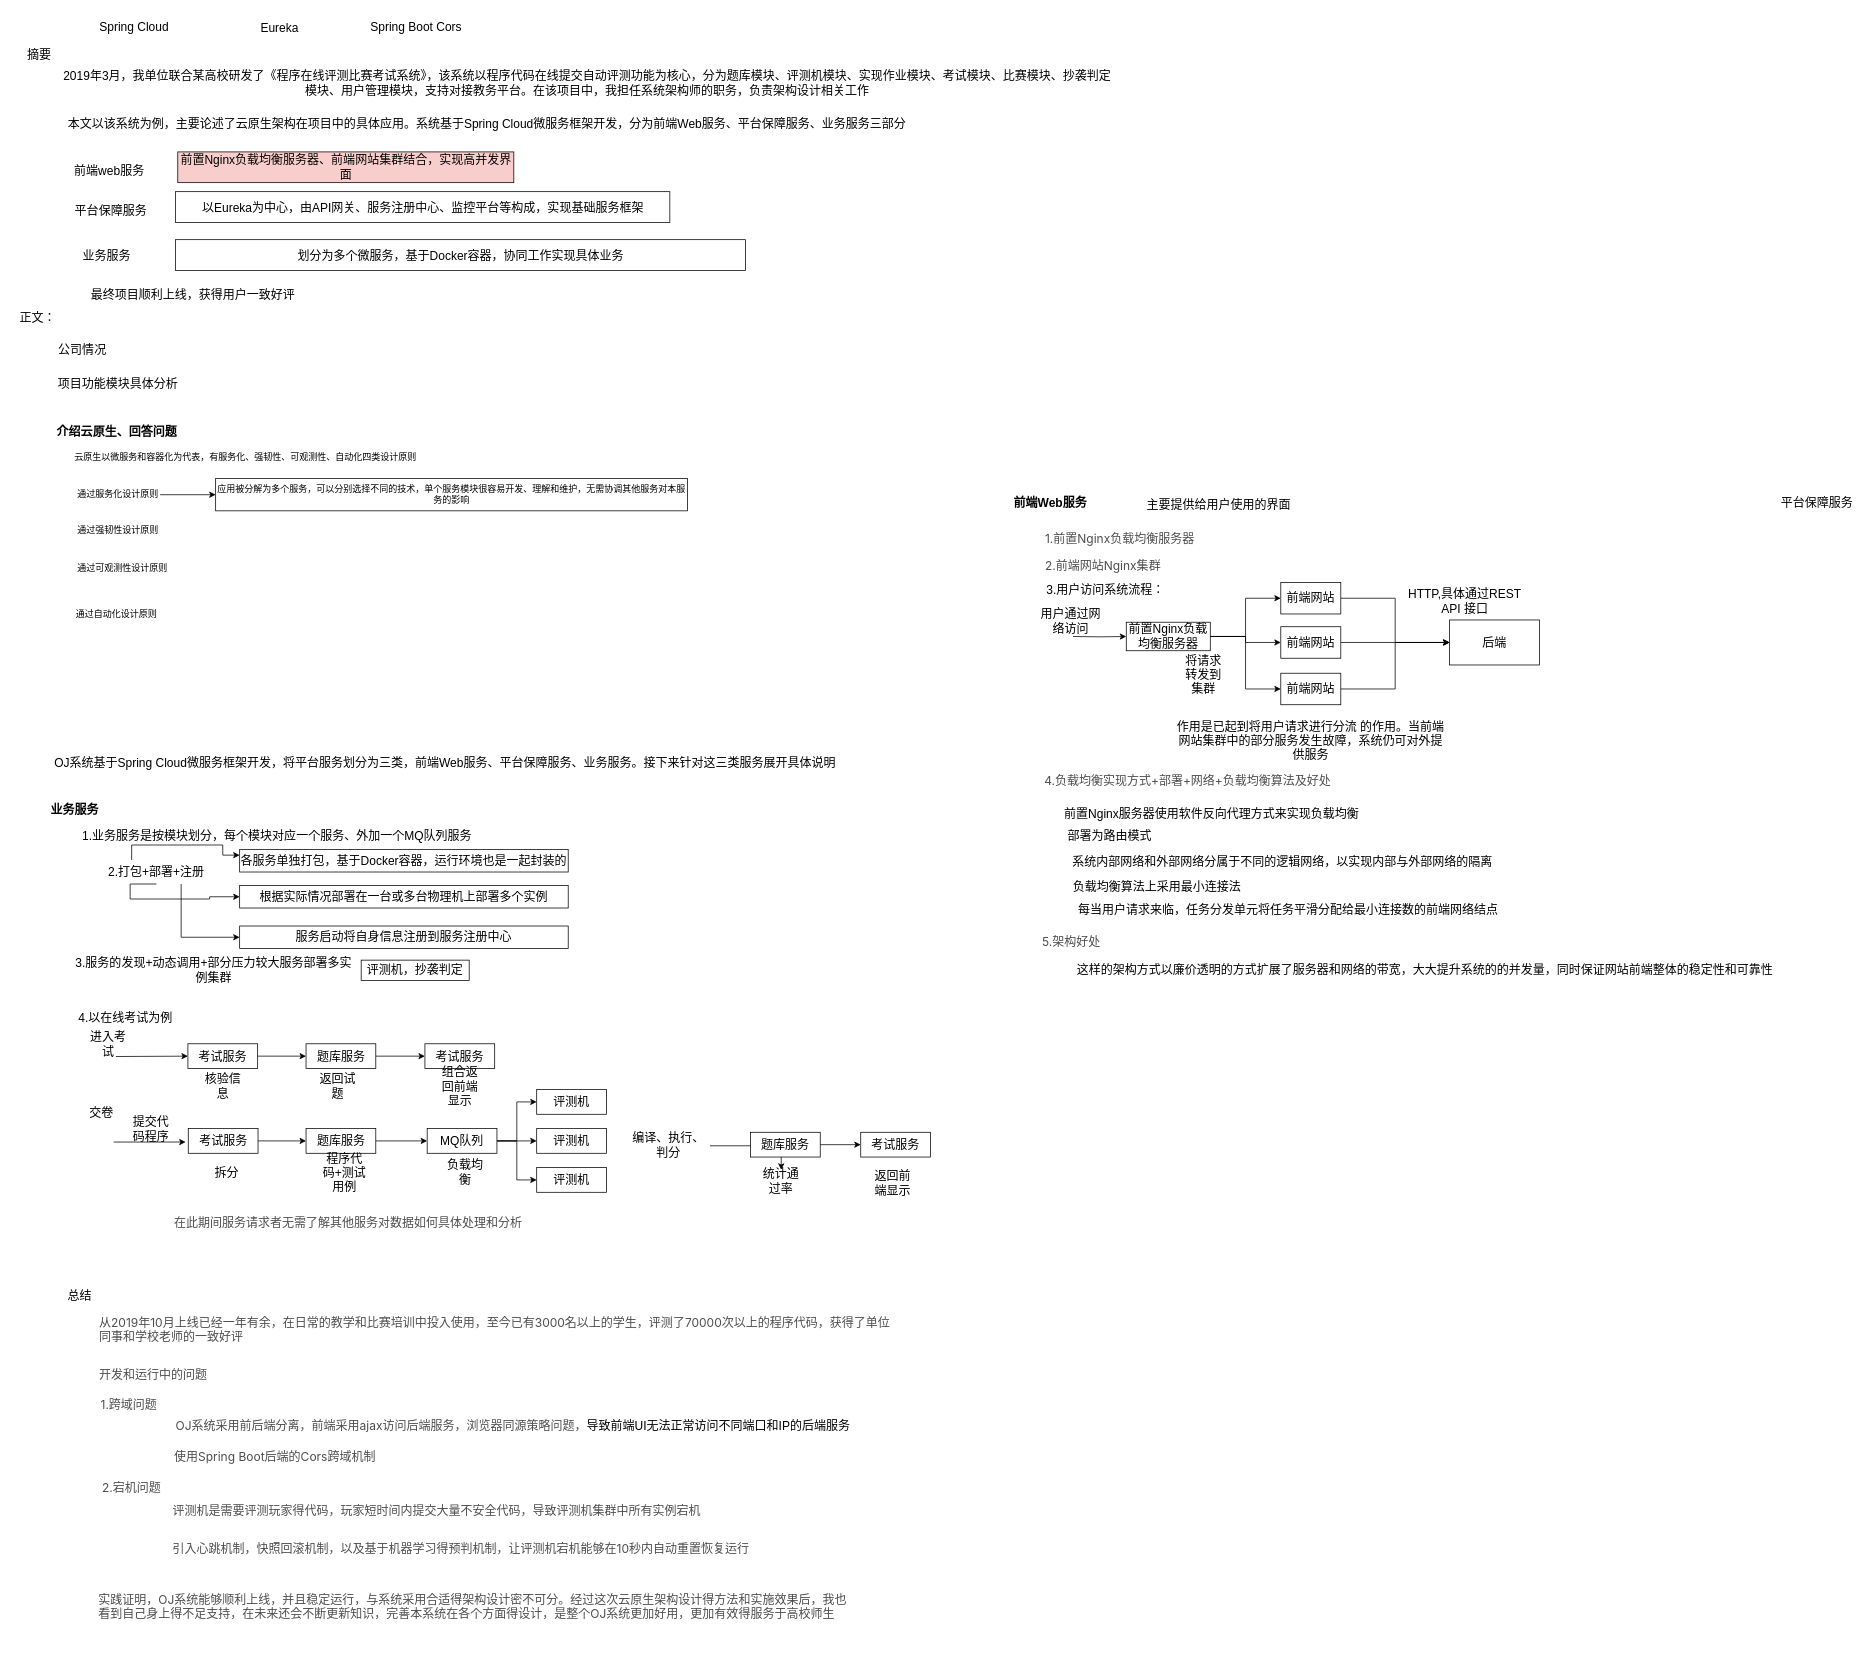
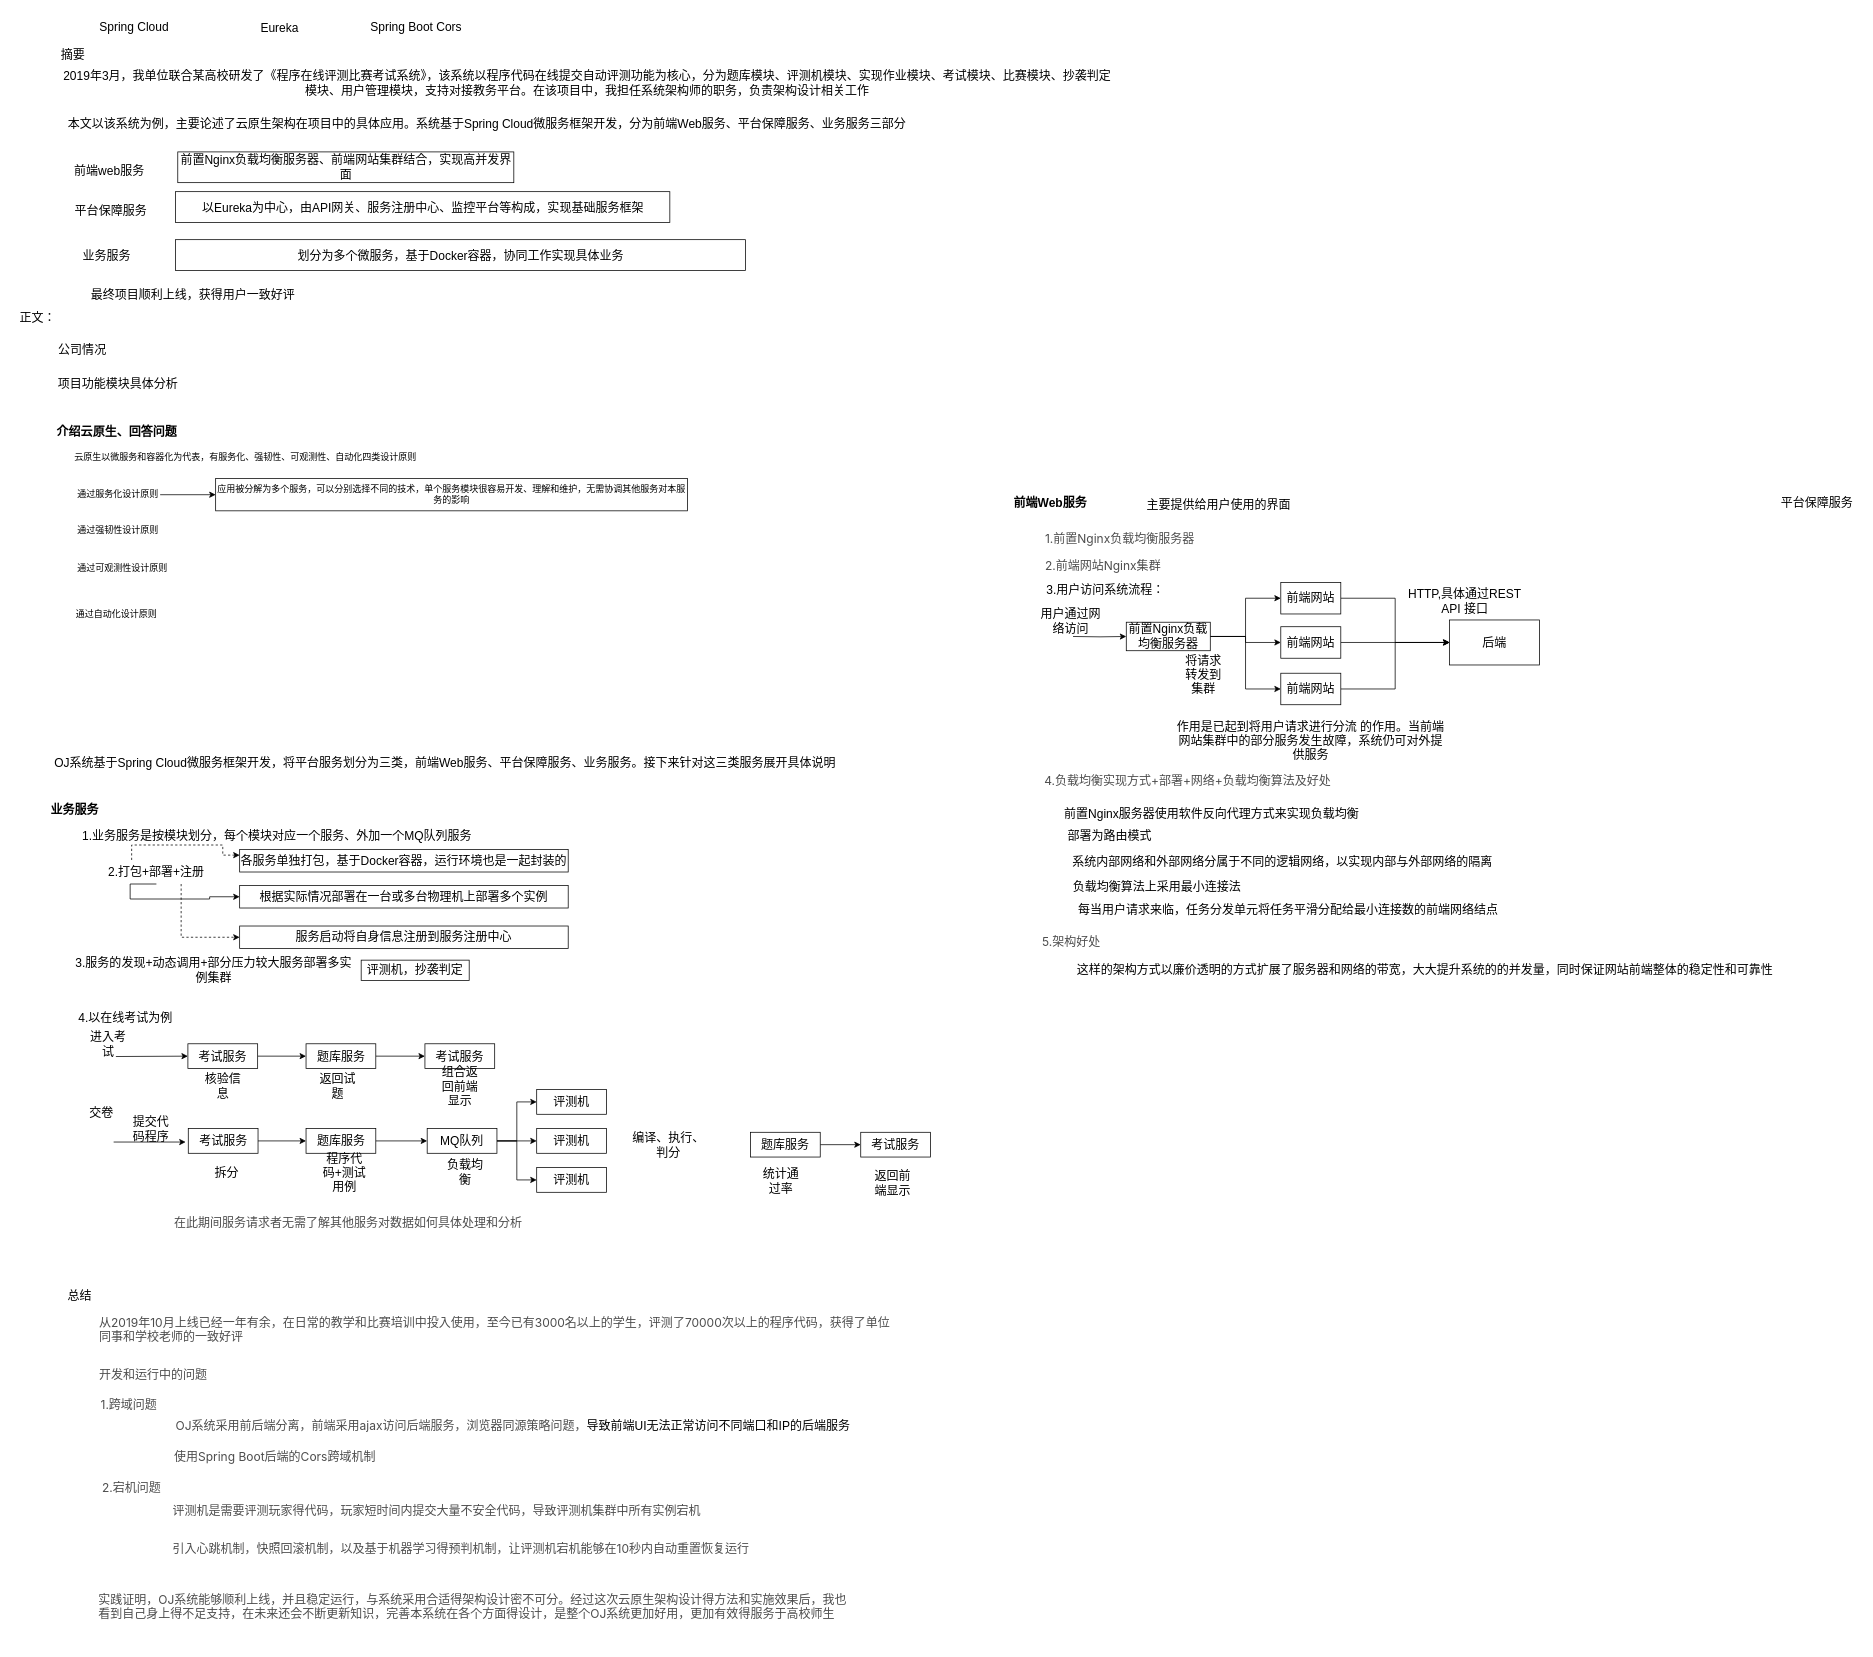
(39, 54) -> (73, 54)
(346, 167) -> (346, 167)
(180, 845) -> (180, 845)
(181, 935) -> (181, 935)
(730, 1146) -> none
